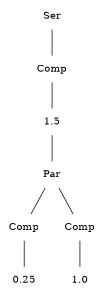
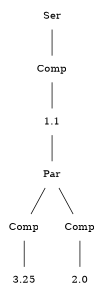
(52, 122) -> (52, 122)
(24, 280) -> (24, 280)
(80, 280) -> (80, 280)
